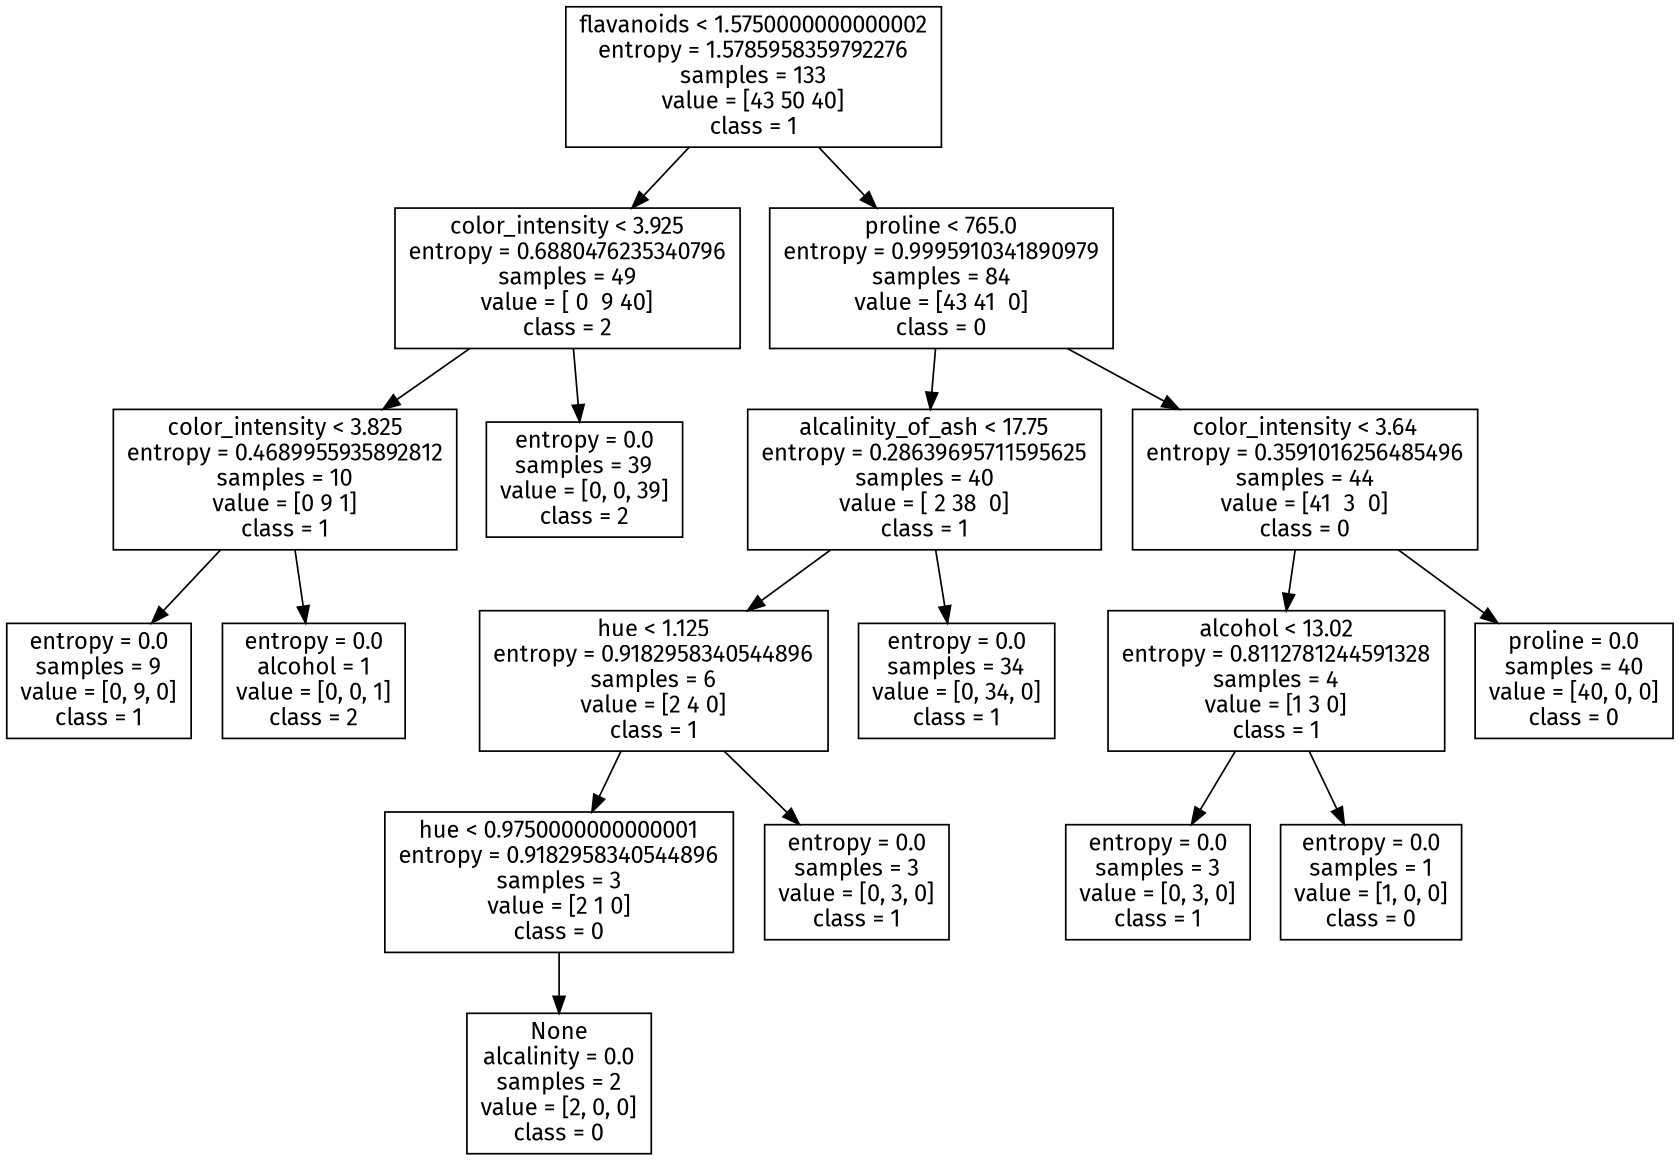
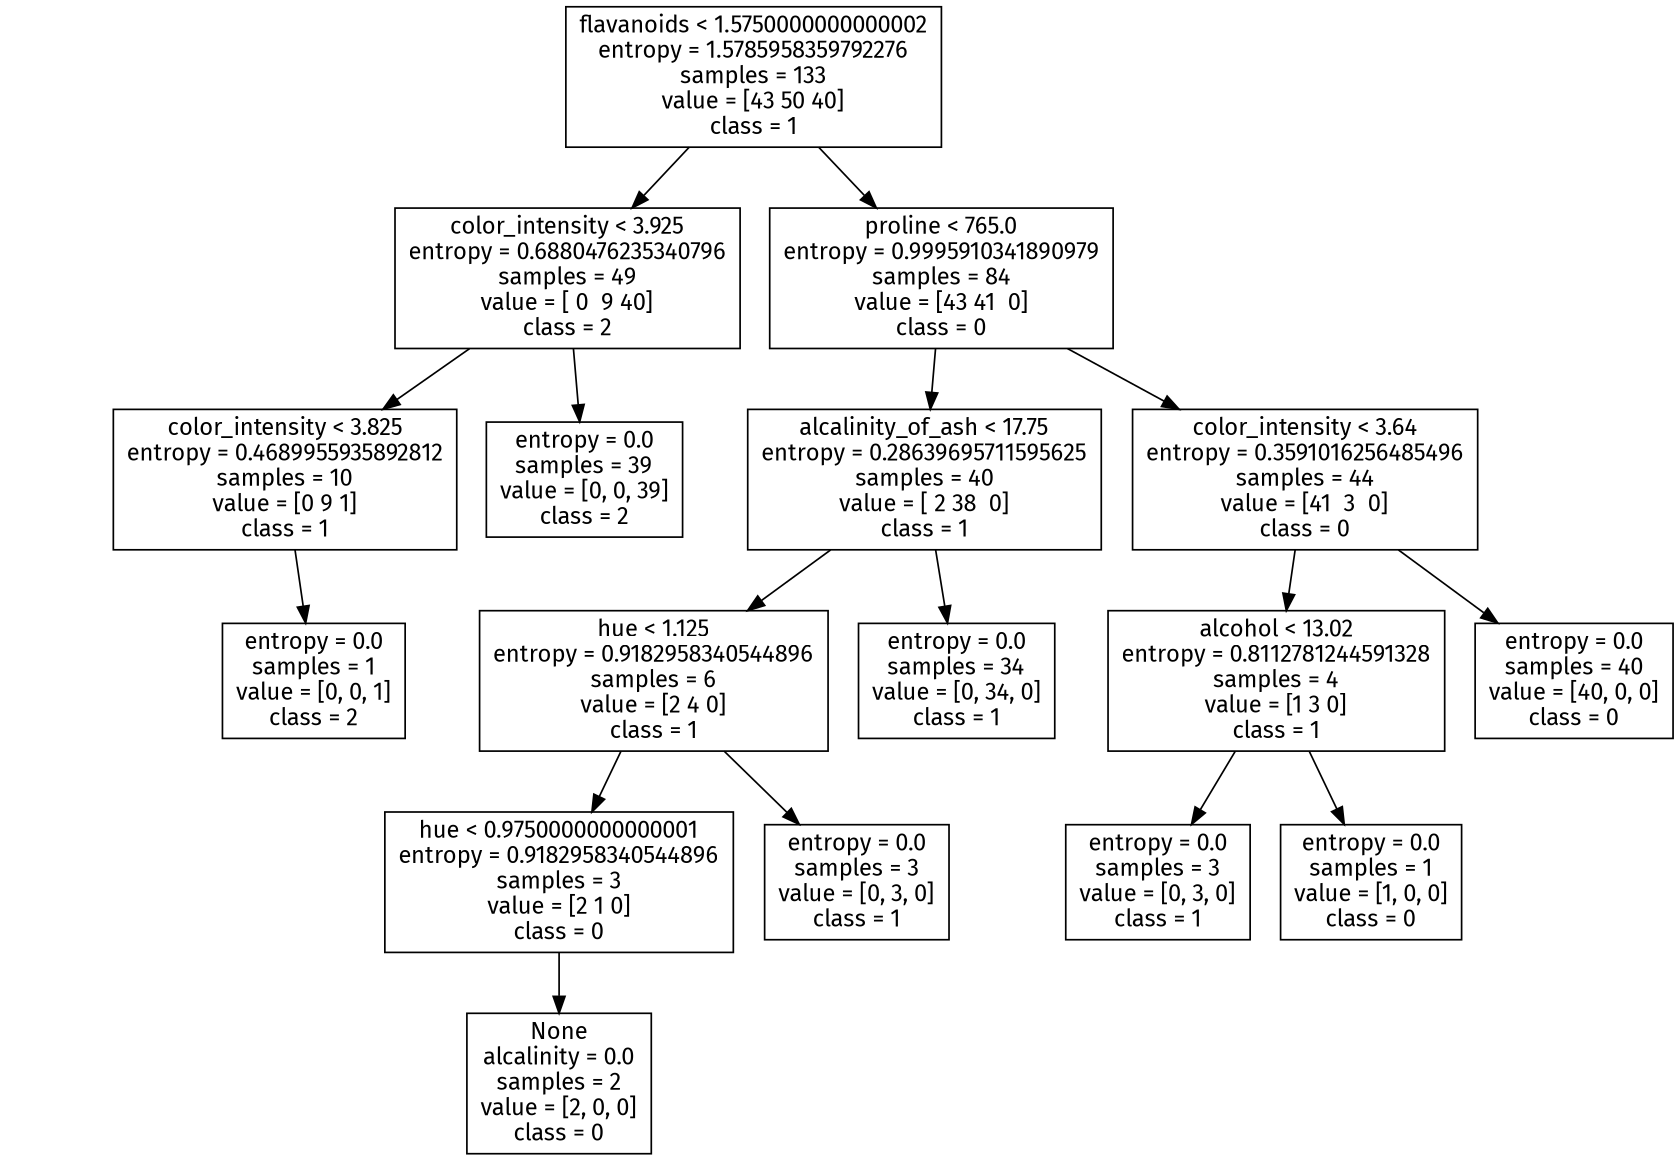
(99, 681) -> none
(314, 681) -> (314, 681)
(1574, 681) -> (1574, 681)
